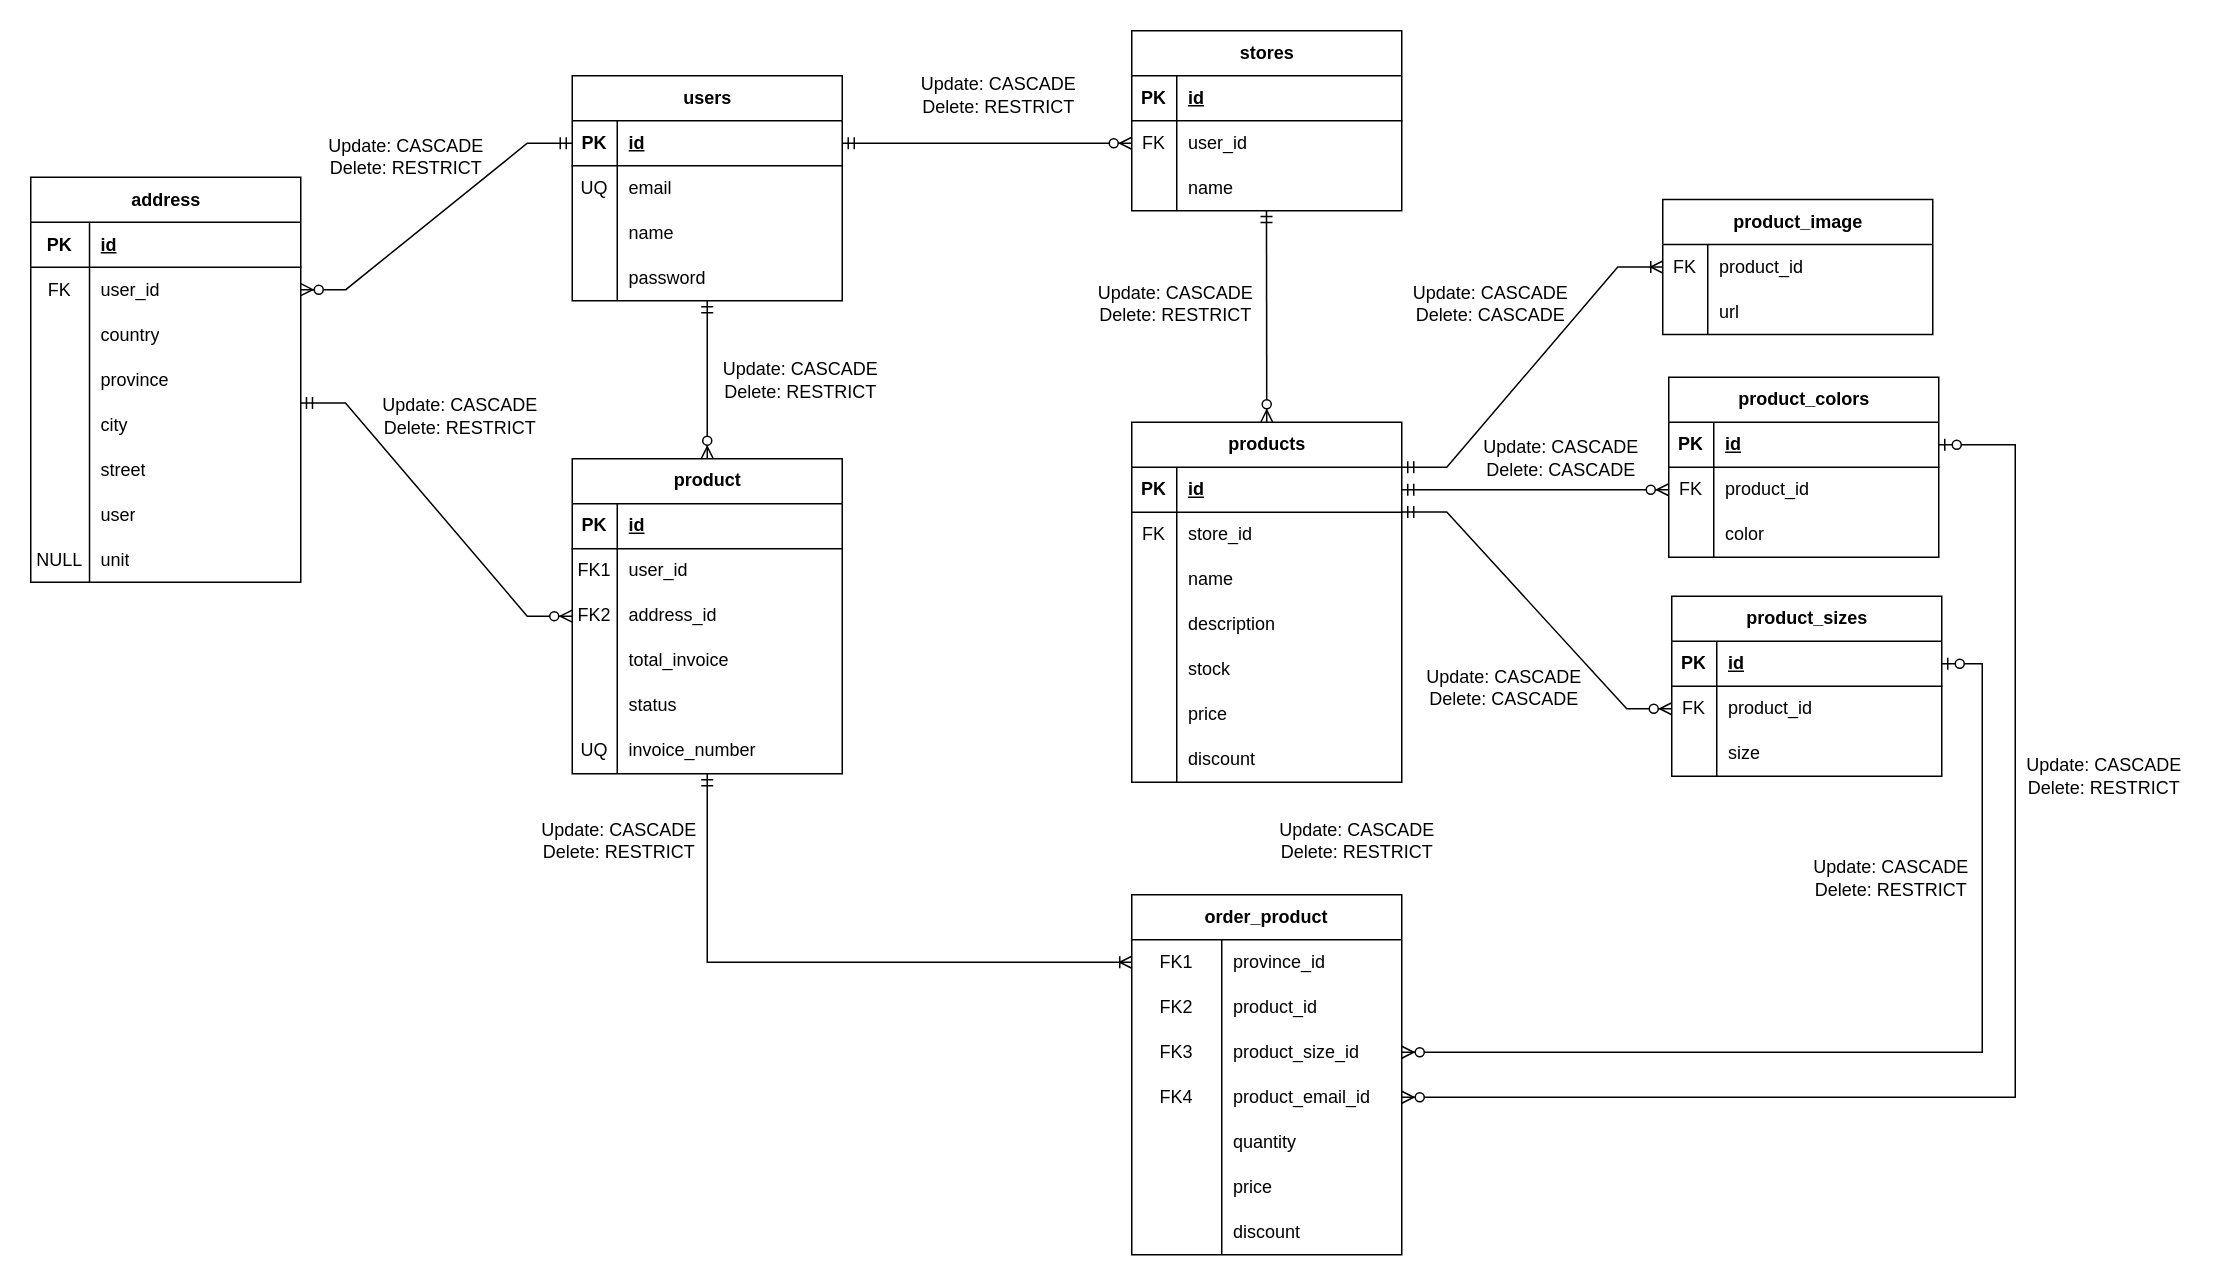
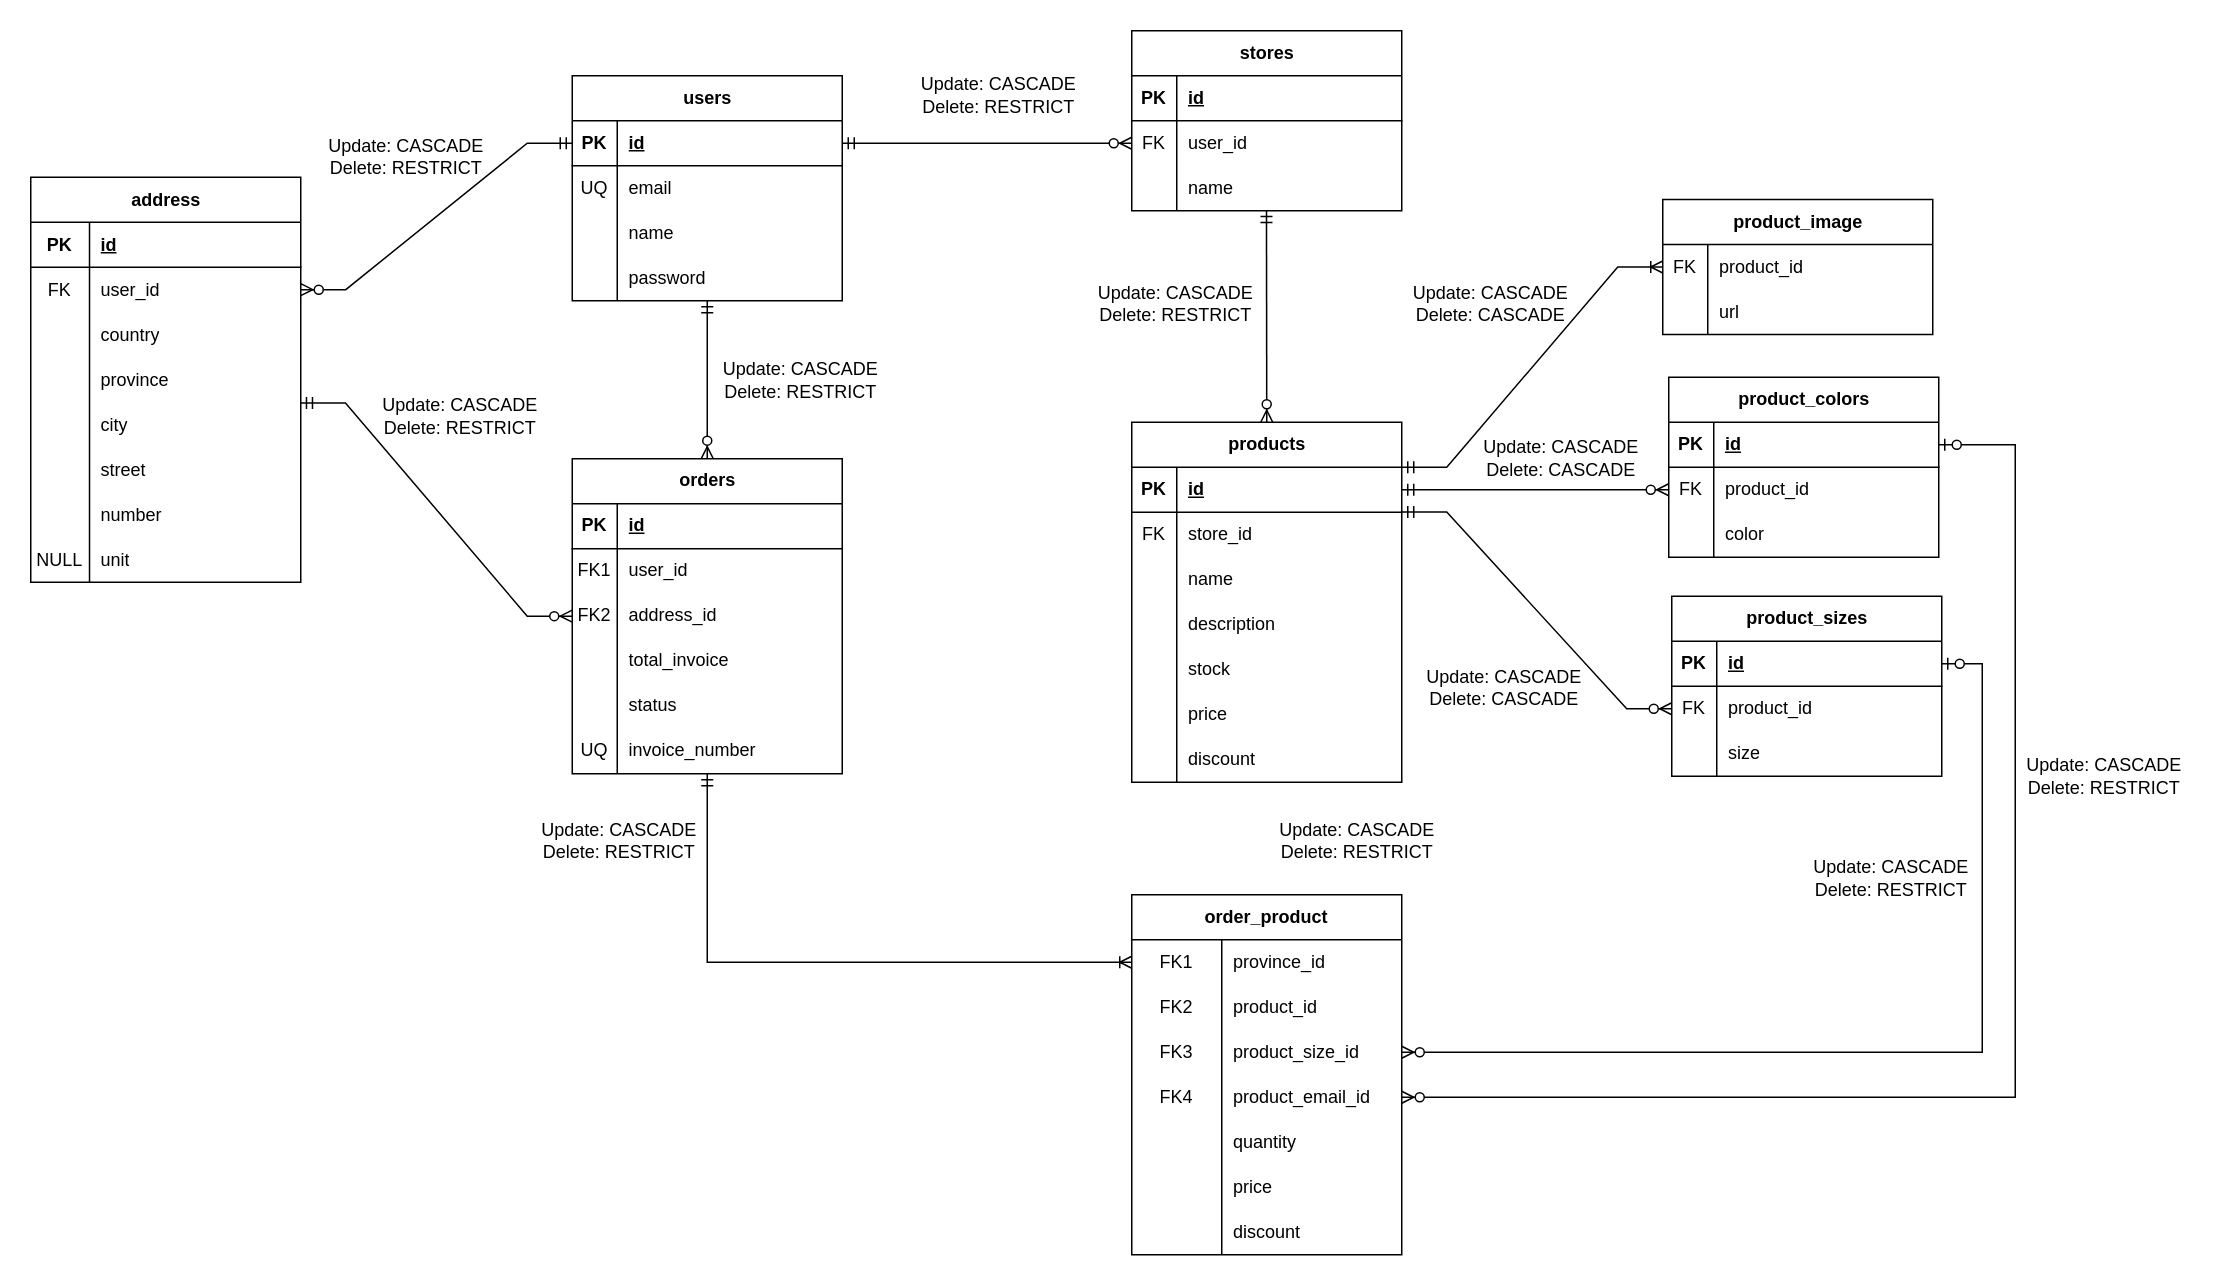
(708, 481) -> (708, 481)
(121, 515) -> (131, 515)
